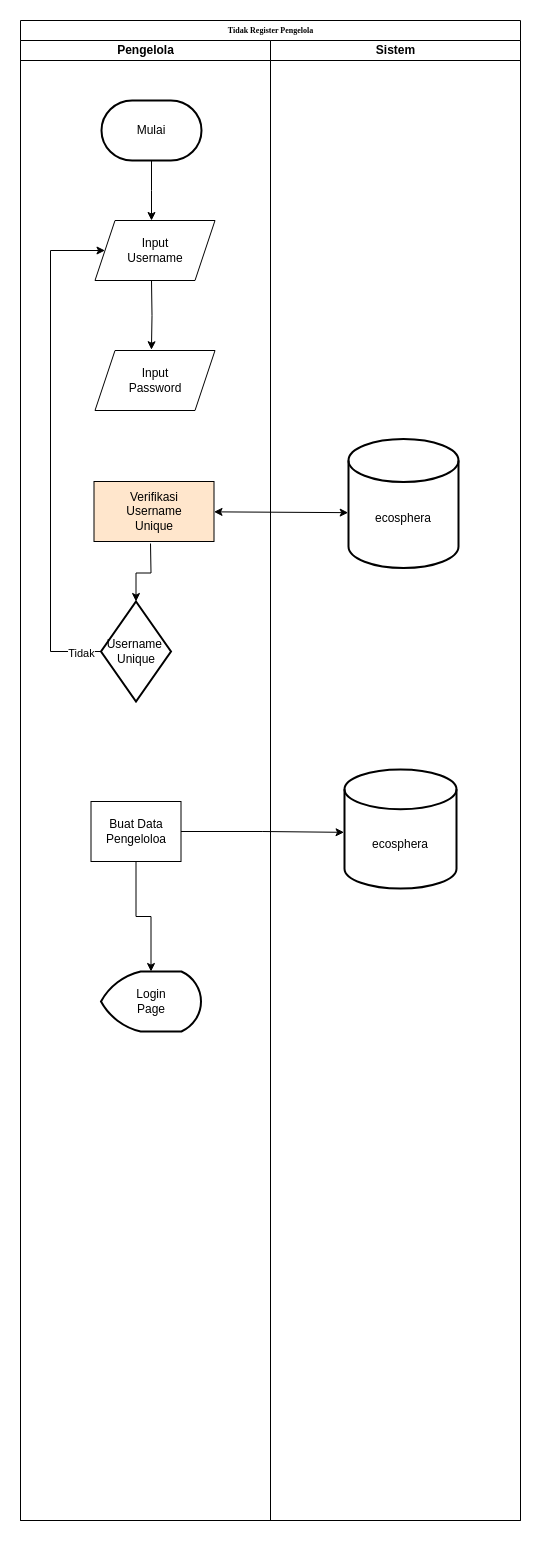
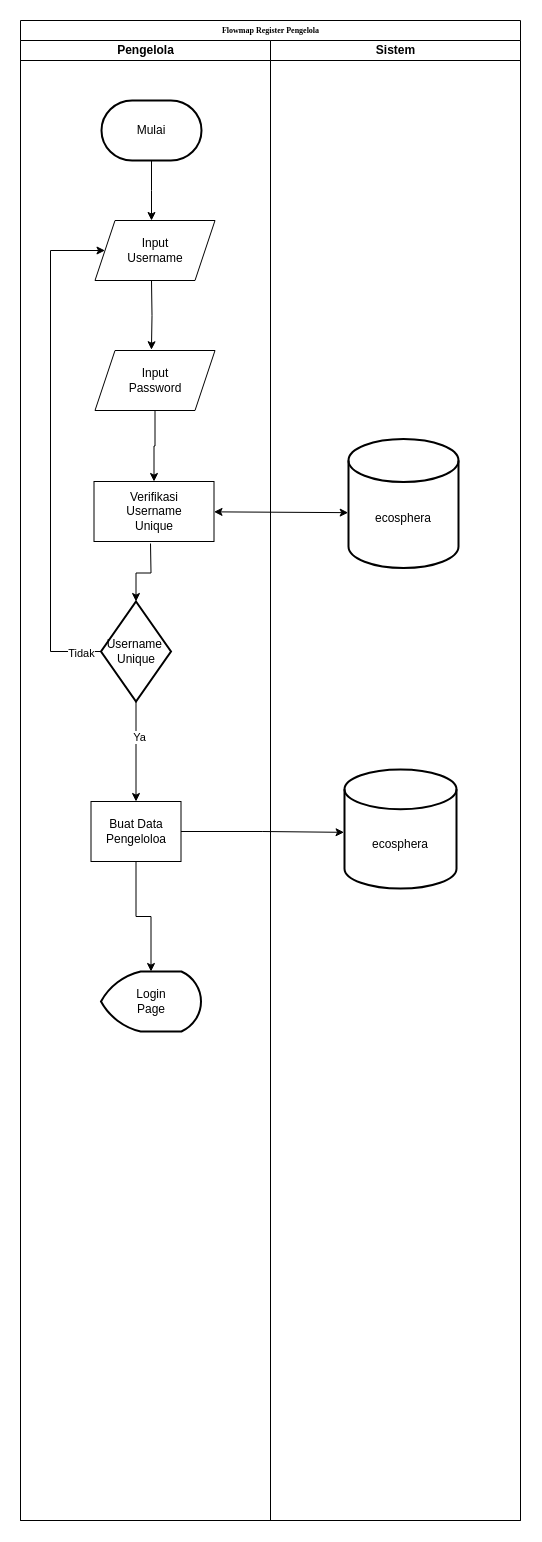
(271, 31) -> (271, 31)
none -> (155, 443)
(154, 512) -> (154, 512)
none -> (136, 748)
